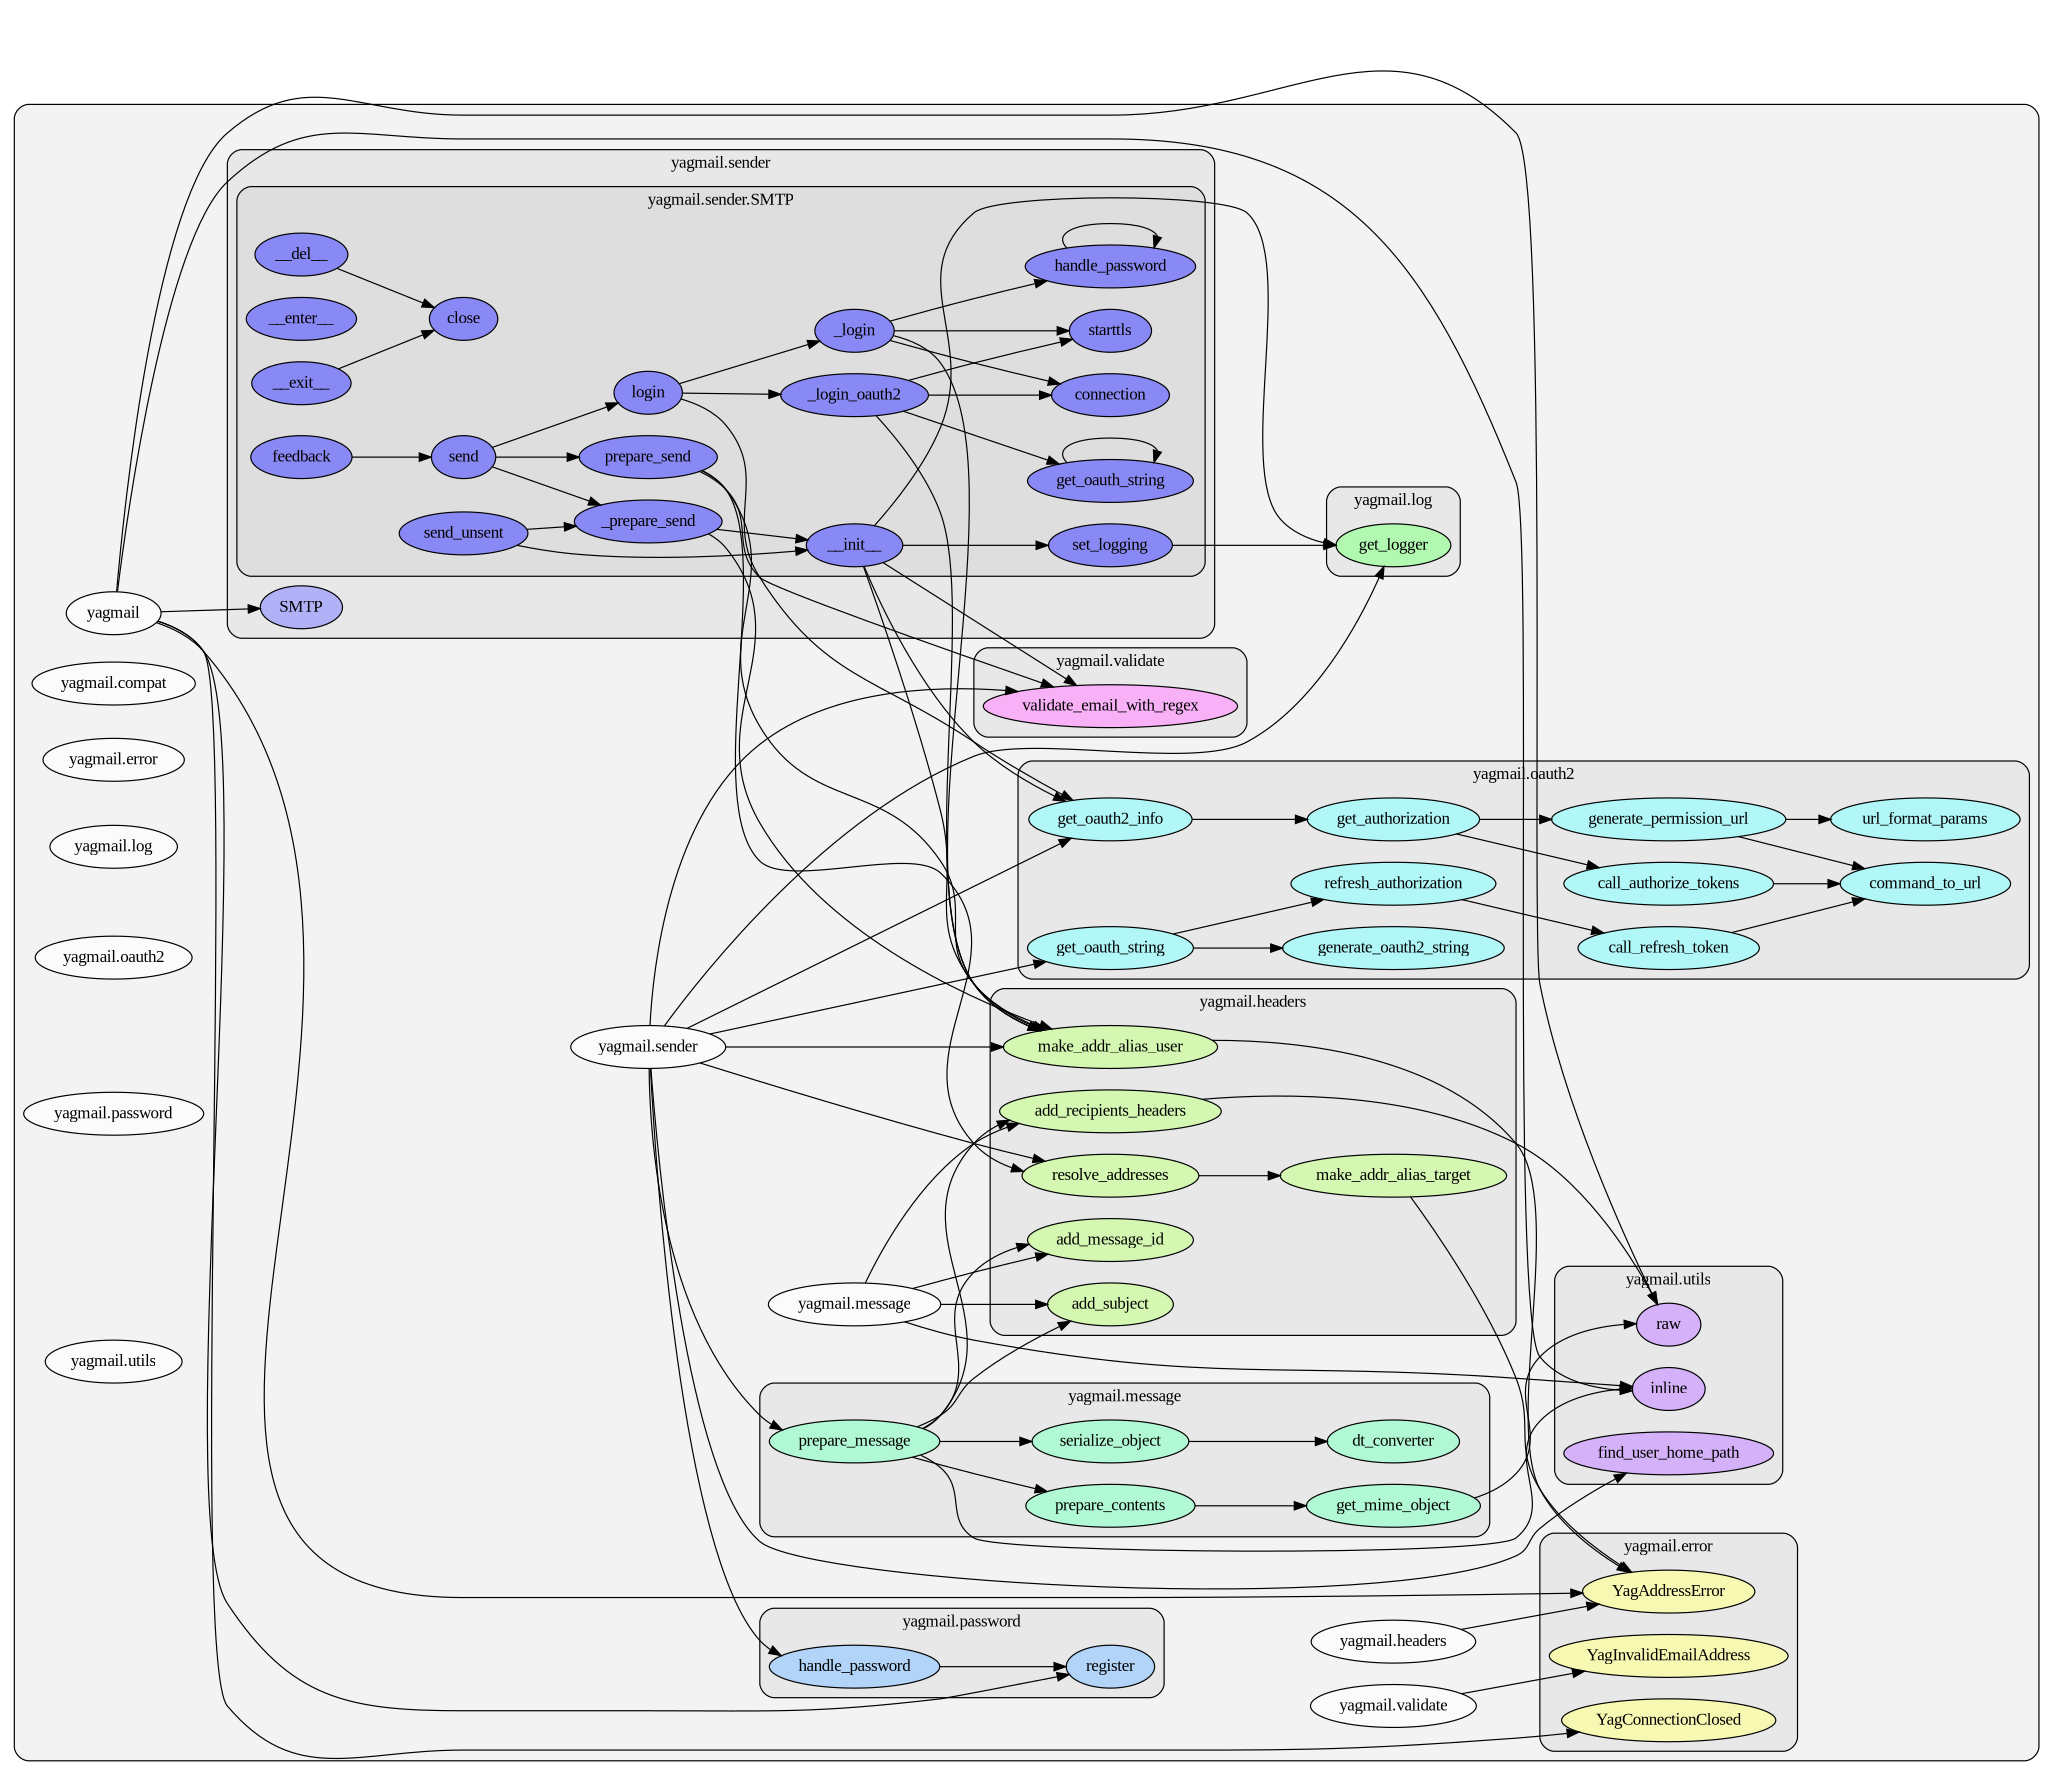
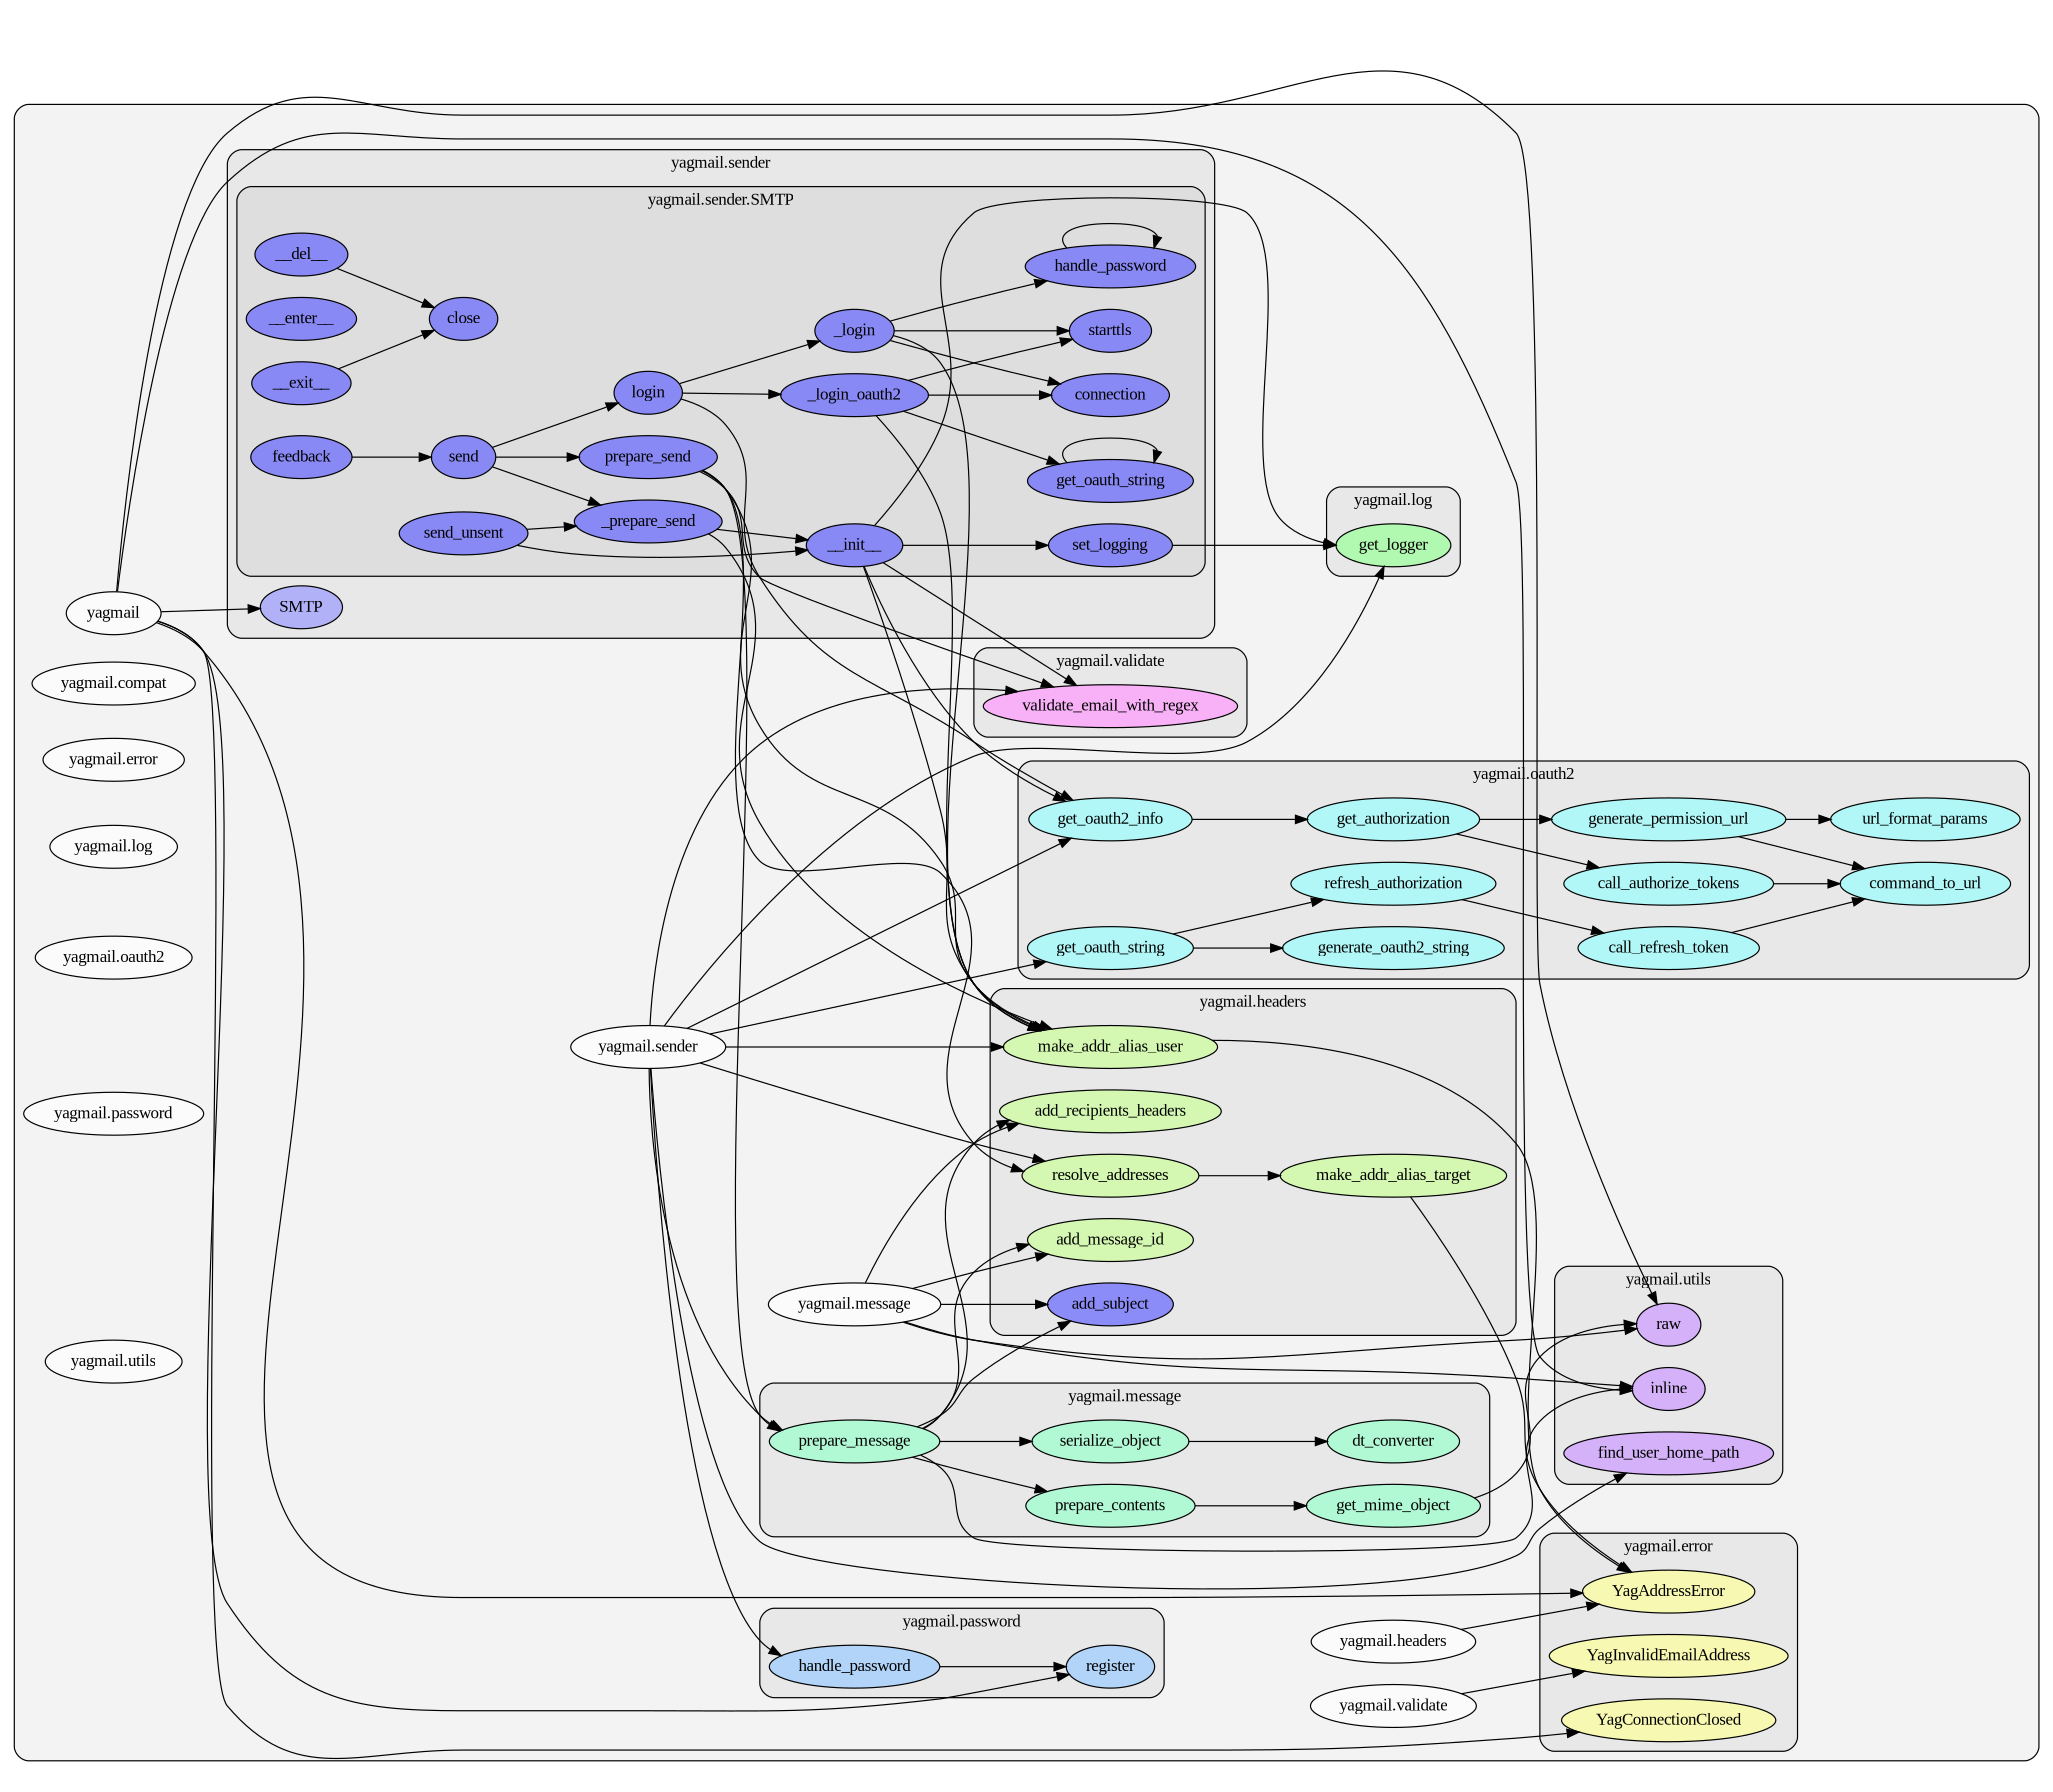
none -> (741, 944)
(1462, 1122) -> (1263, 1357)
(1110, 1304) -> (1110, 1304)
